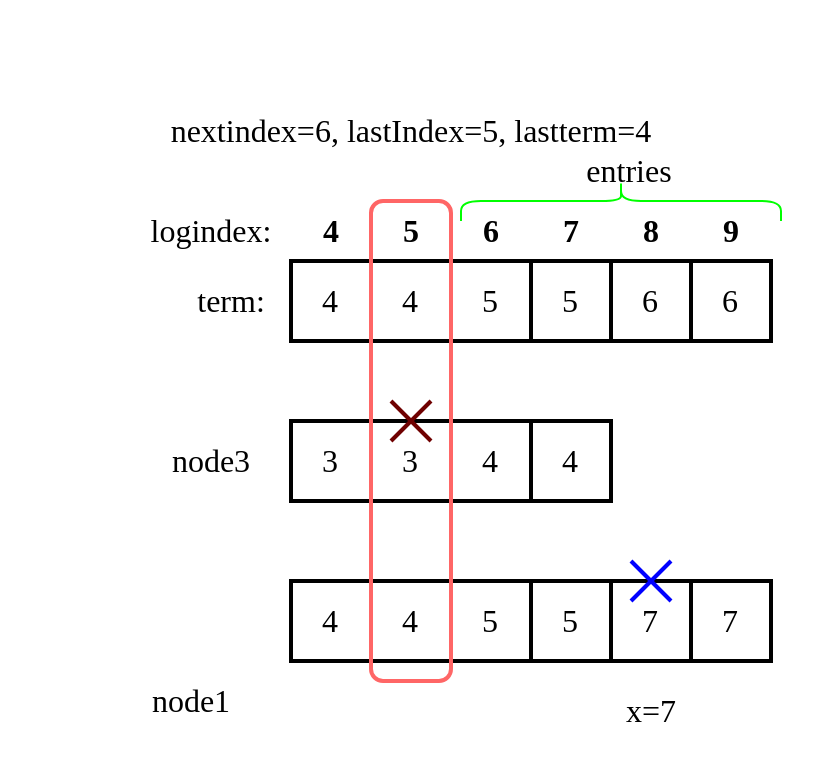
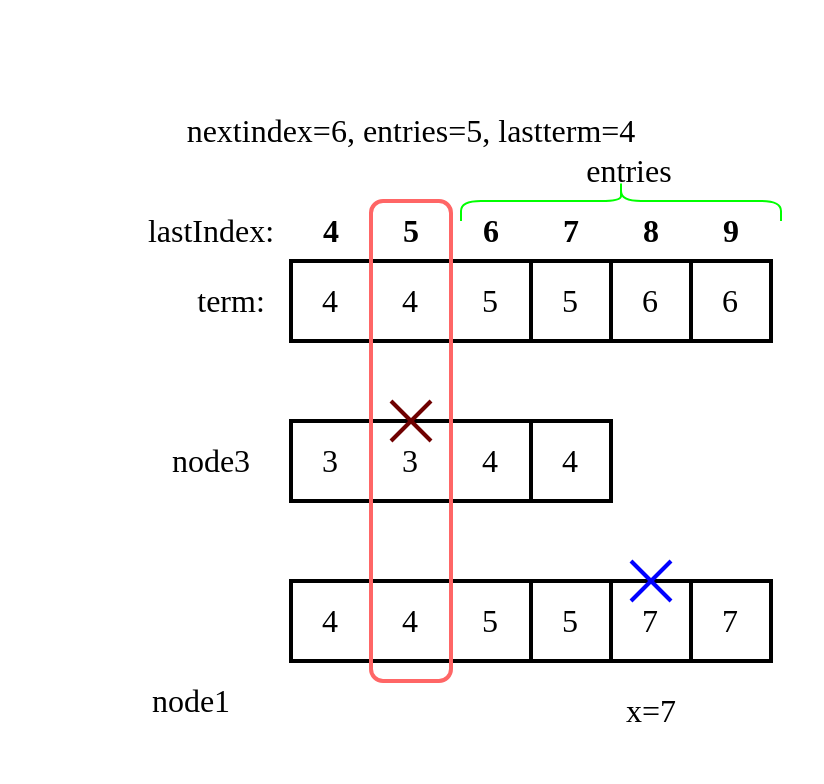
(412, 131) -> (412, 131)
(212, 231) -> (212, 231)
